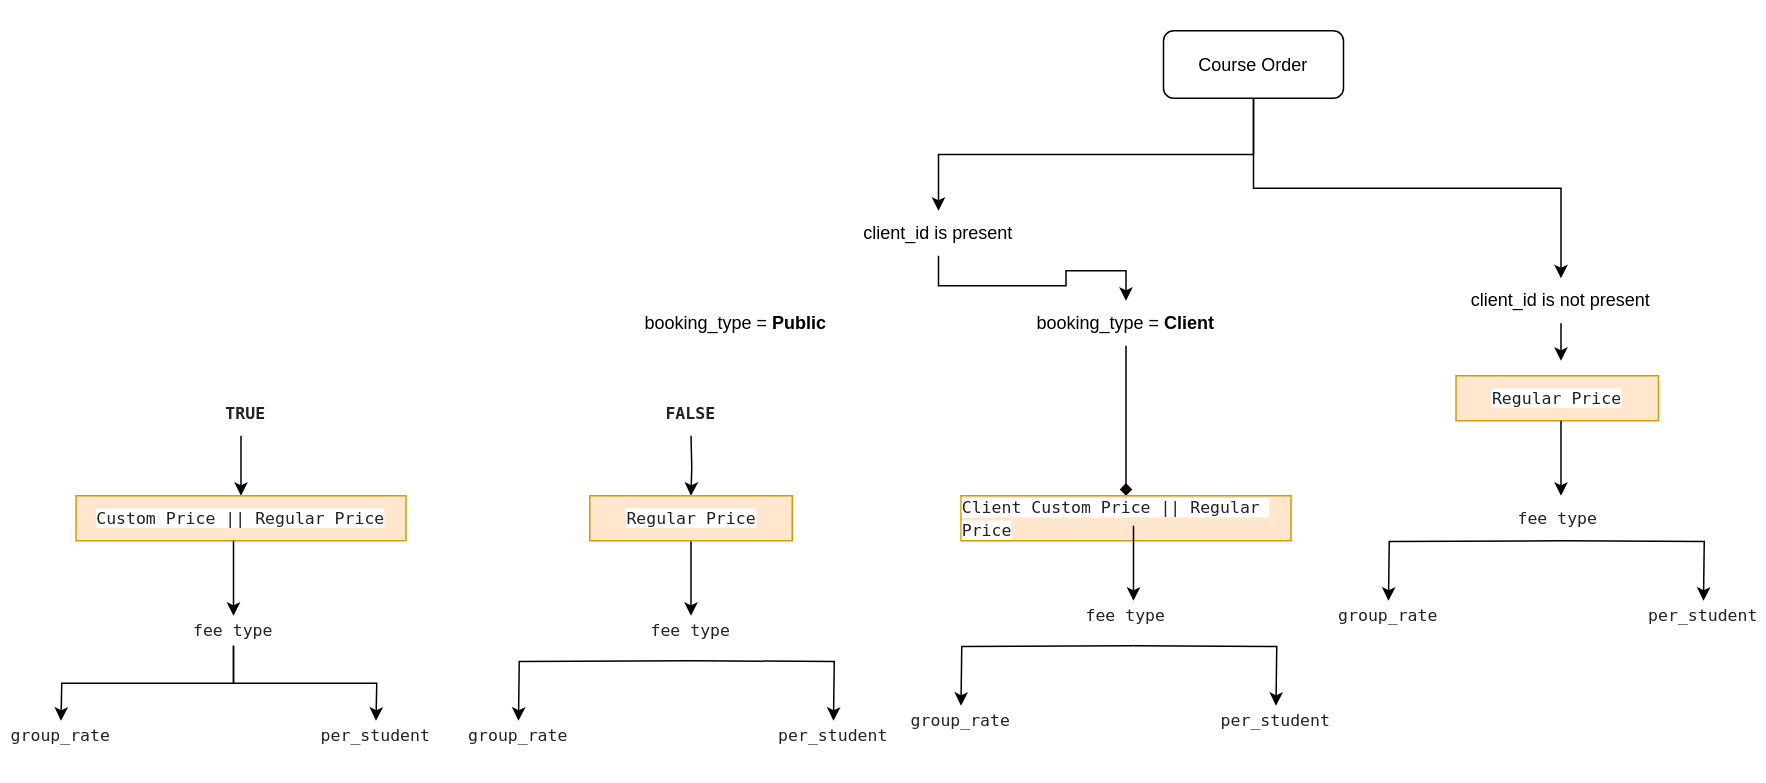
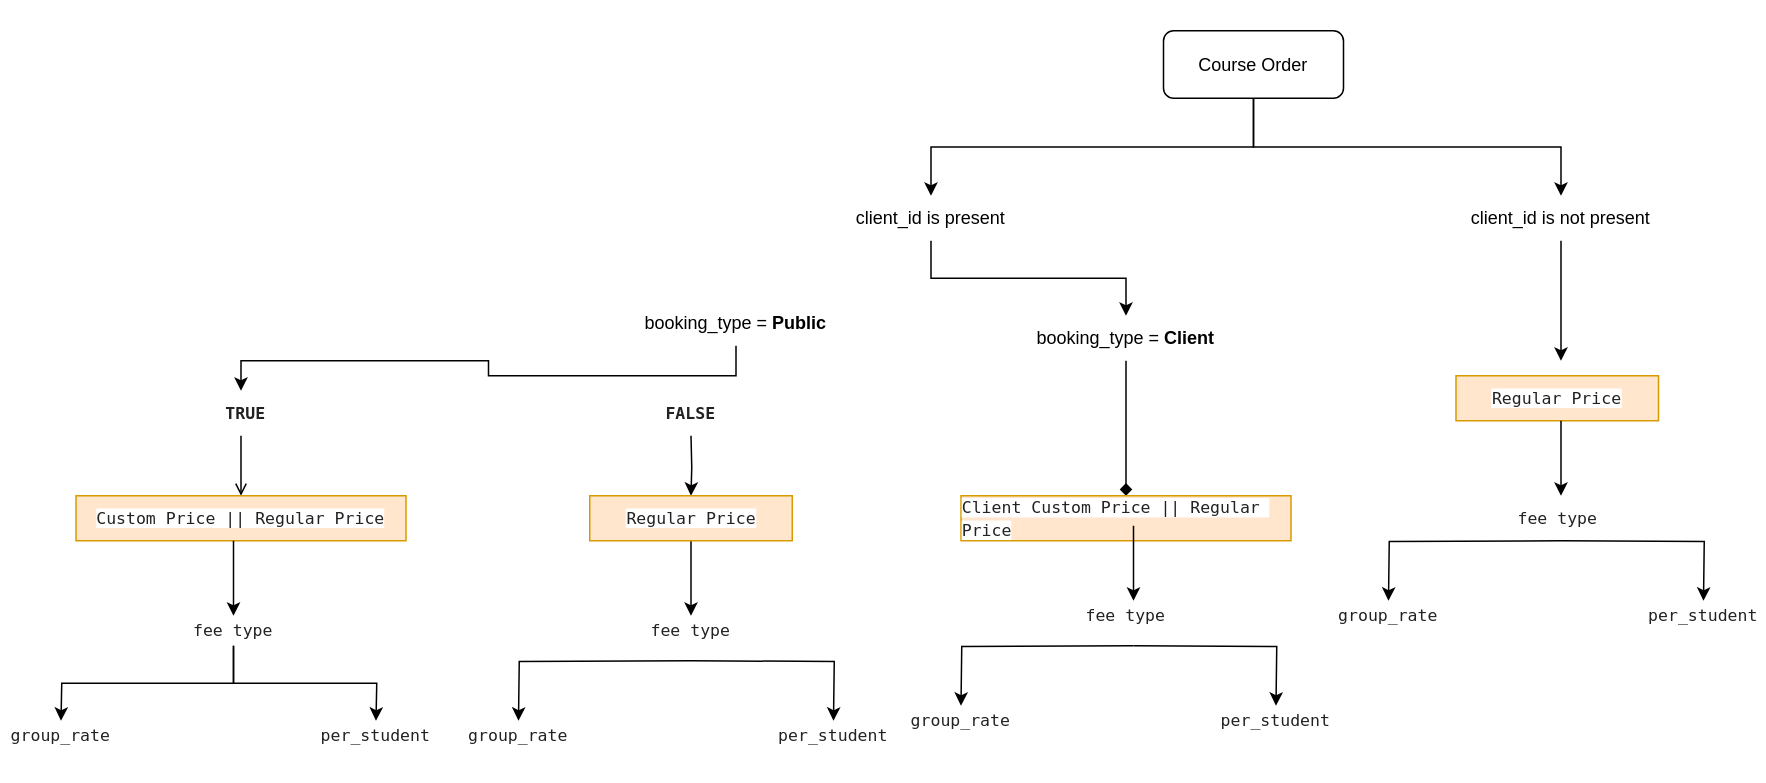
(938, 233) -> (931, 218)
(1561, 301) -> (1561, 218)
(1126, 323) -> (1126, 338)
none -> (488, 374)
(241, 484) -> (241, 486)
